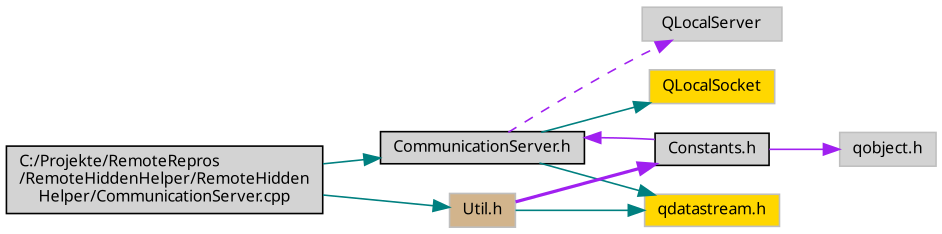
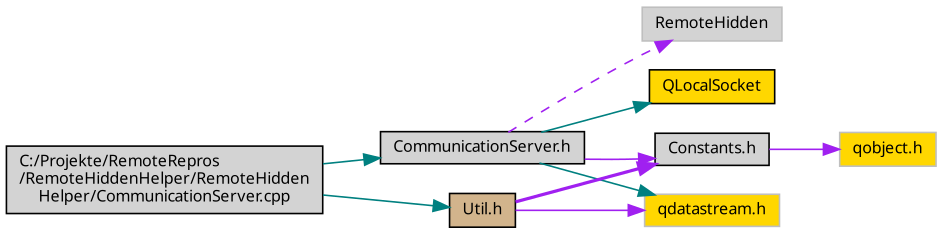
(712, 24) -> (712, 24)
(712, 87) -> (712, 87)
(628, 138) -> (612, 159)
(888, 149) -> (888, 149)
(482, 210) -> (482, 210)
(572, 210) -> (572, 210)
